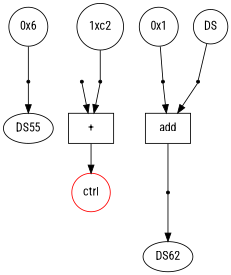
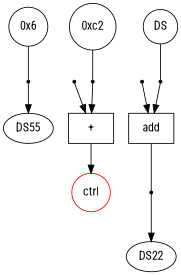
(100, 27) -> (93, 27)
(159, 27) -> none
(168, 257) -> (151, 257)
